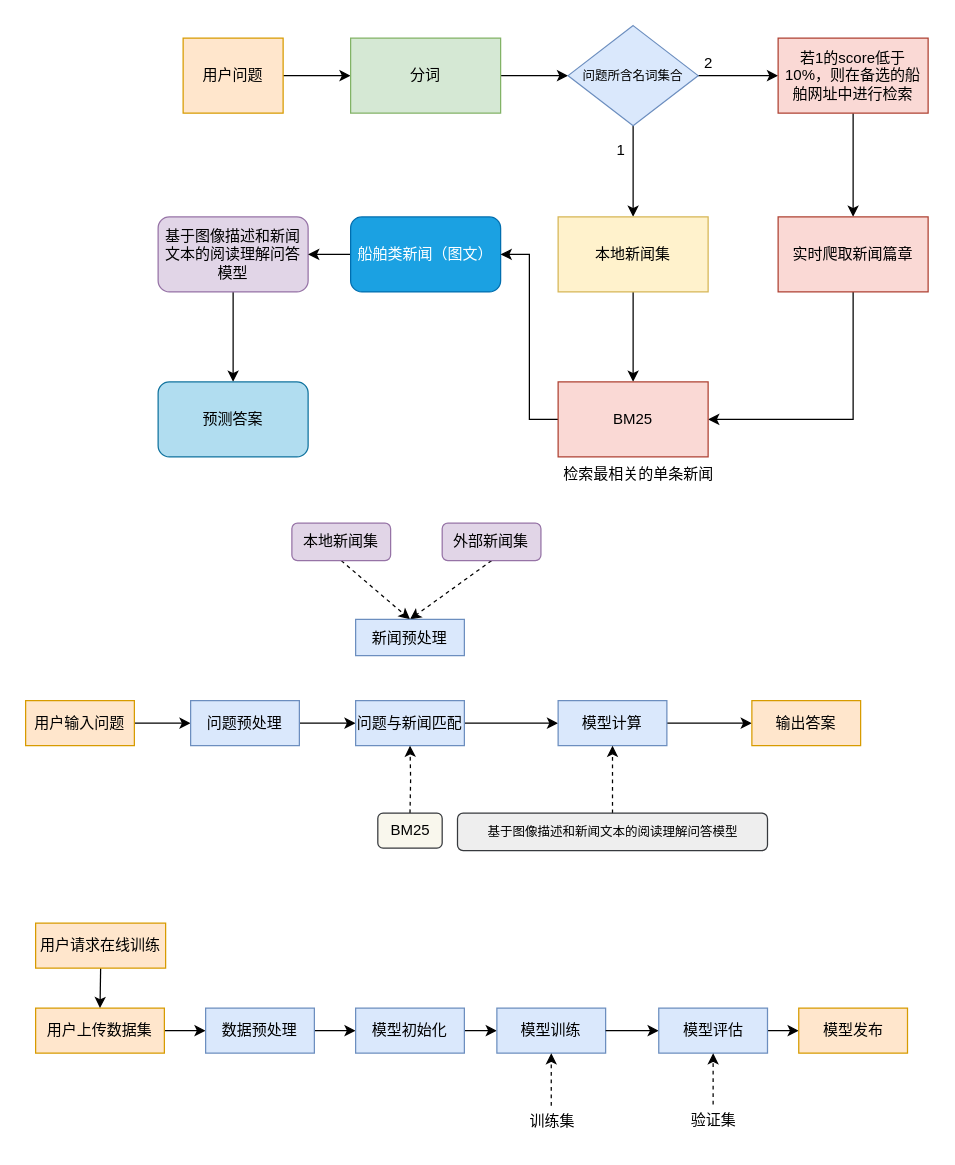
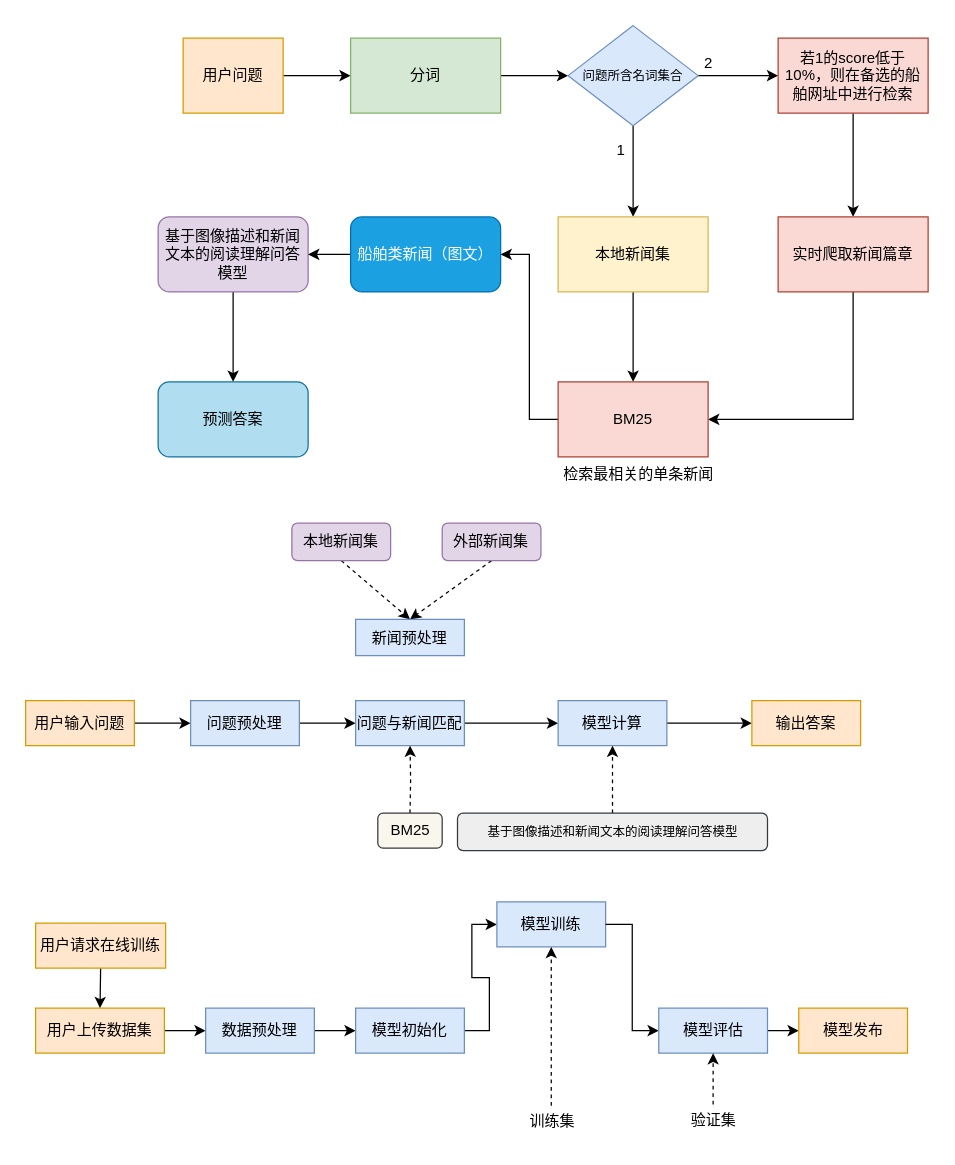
(551, 1031) -> (551, 924)
